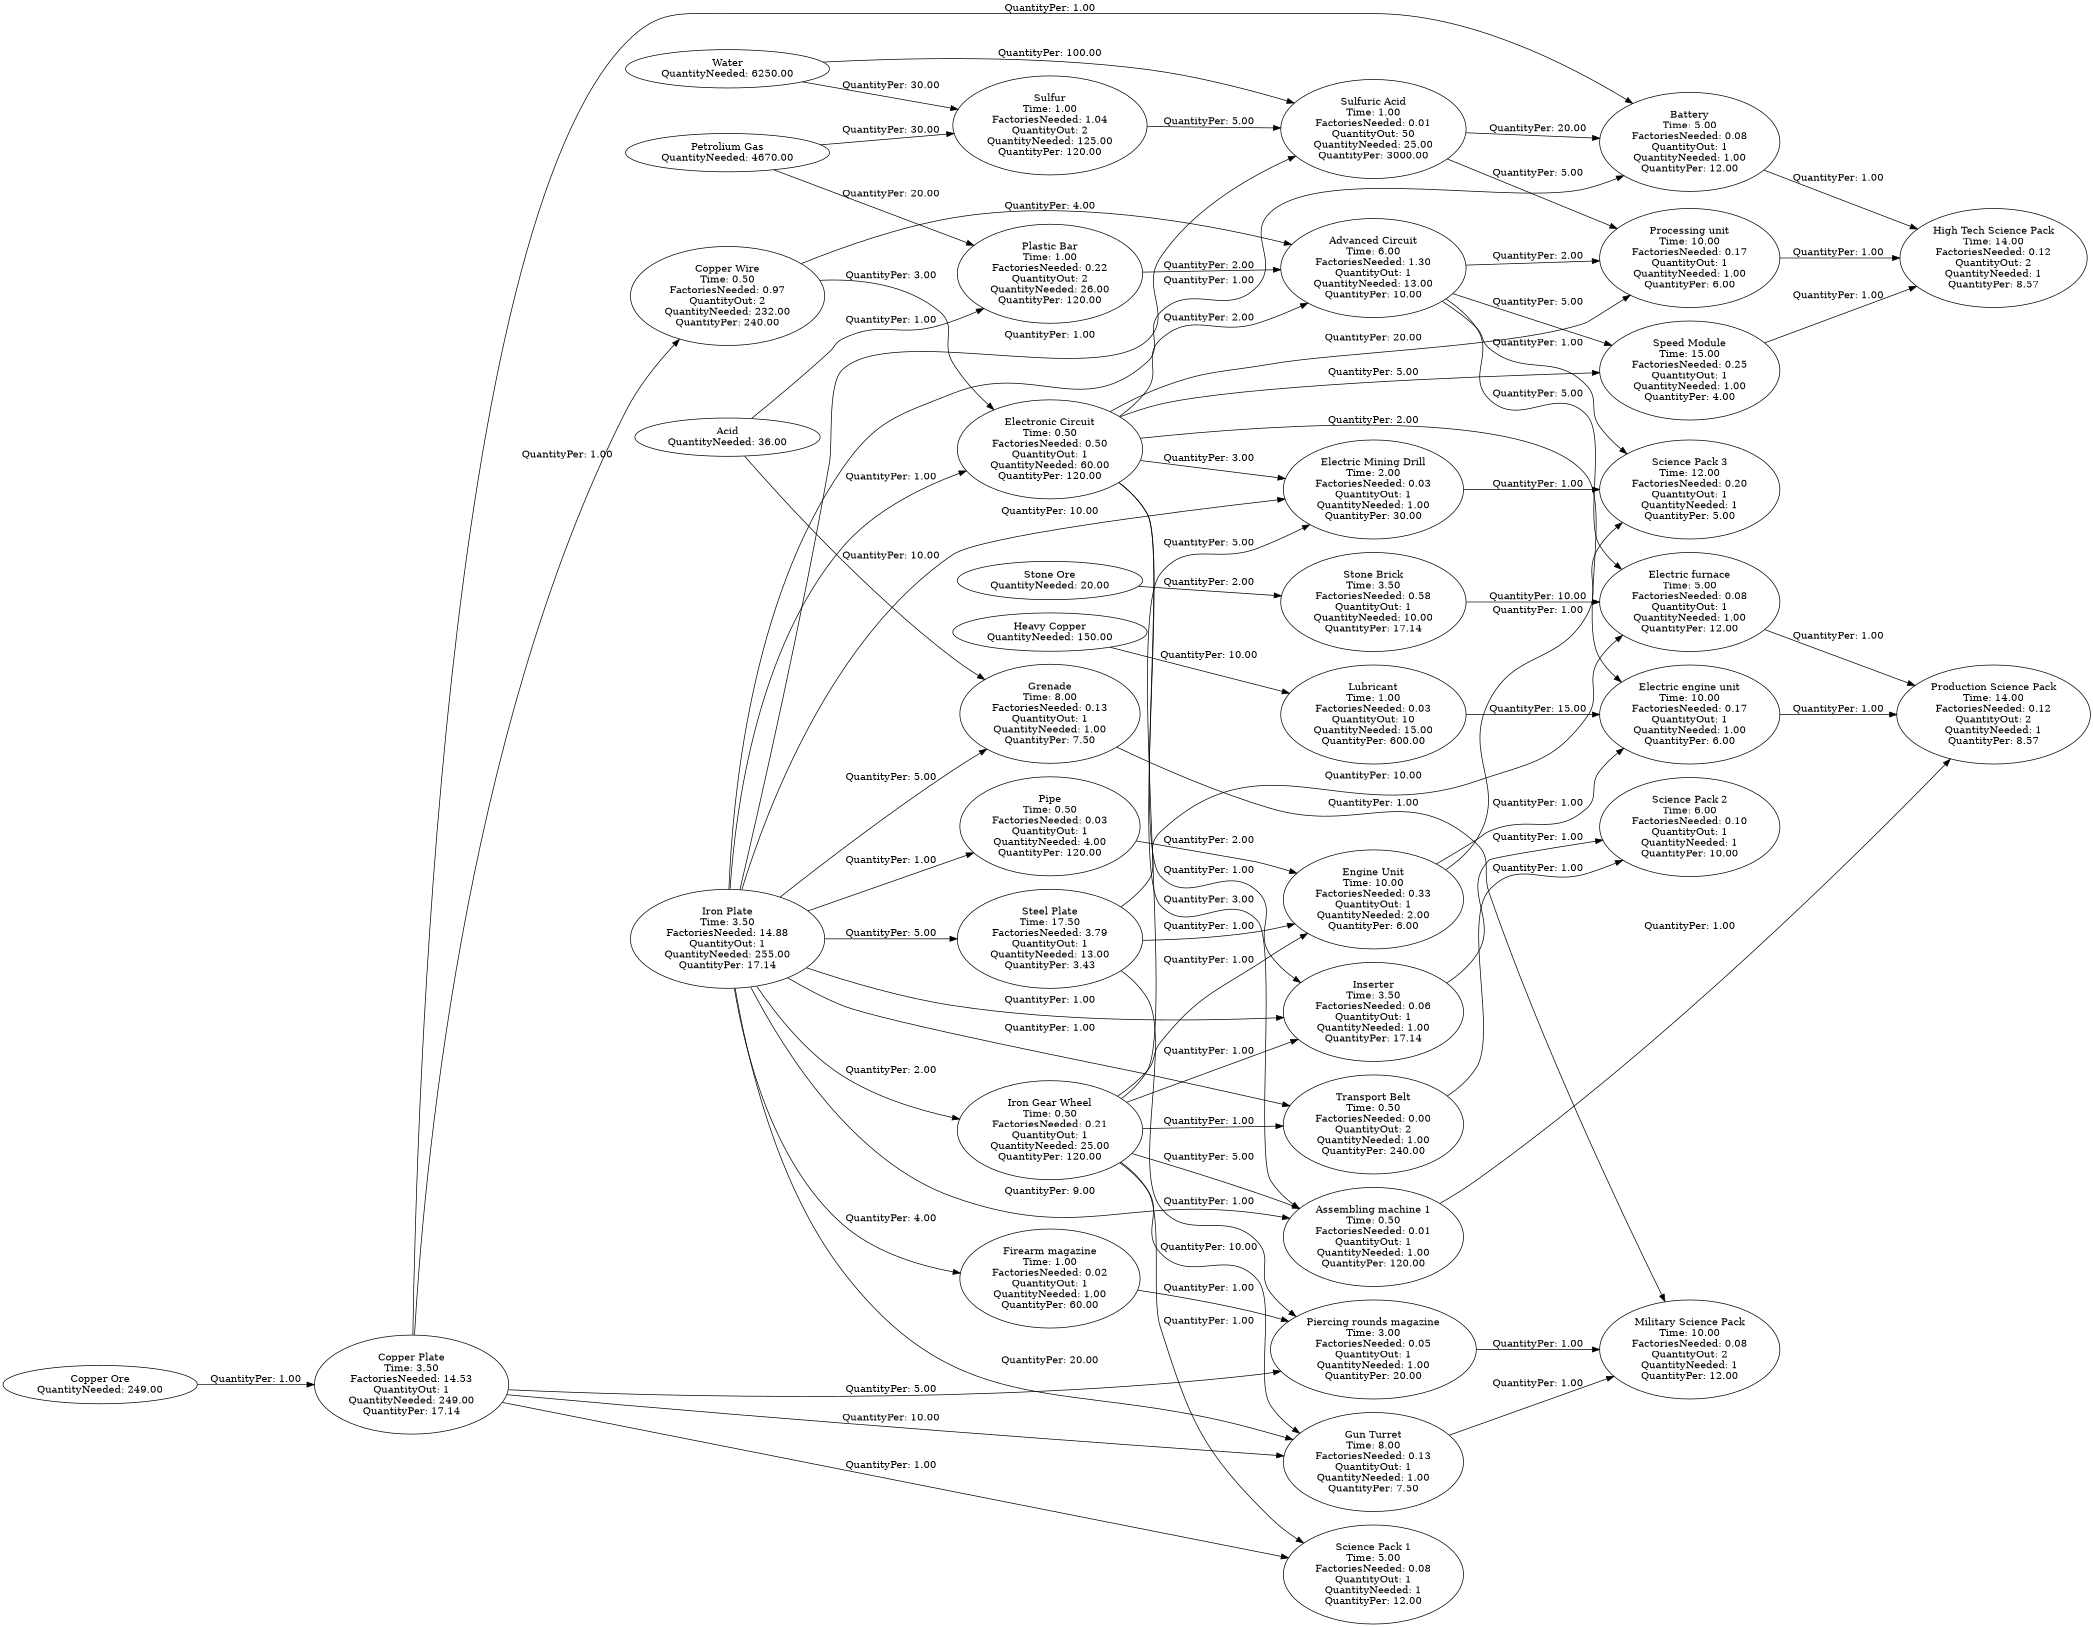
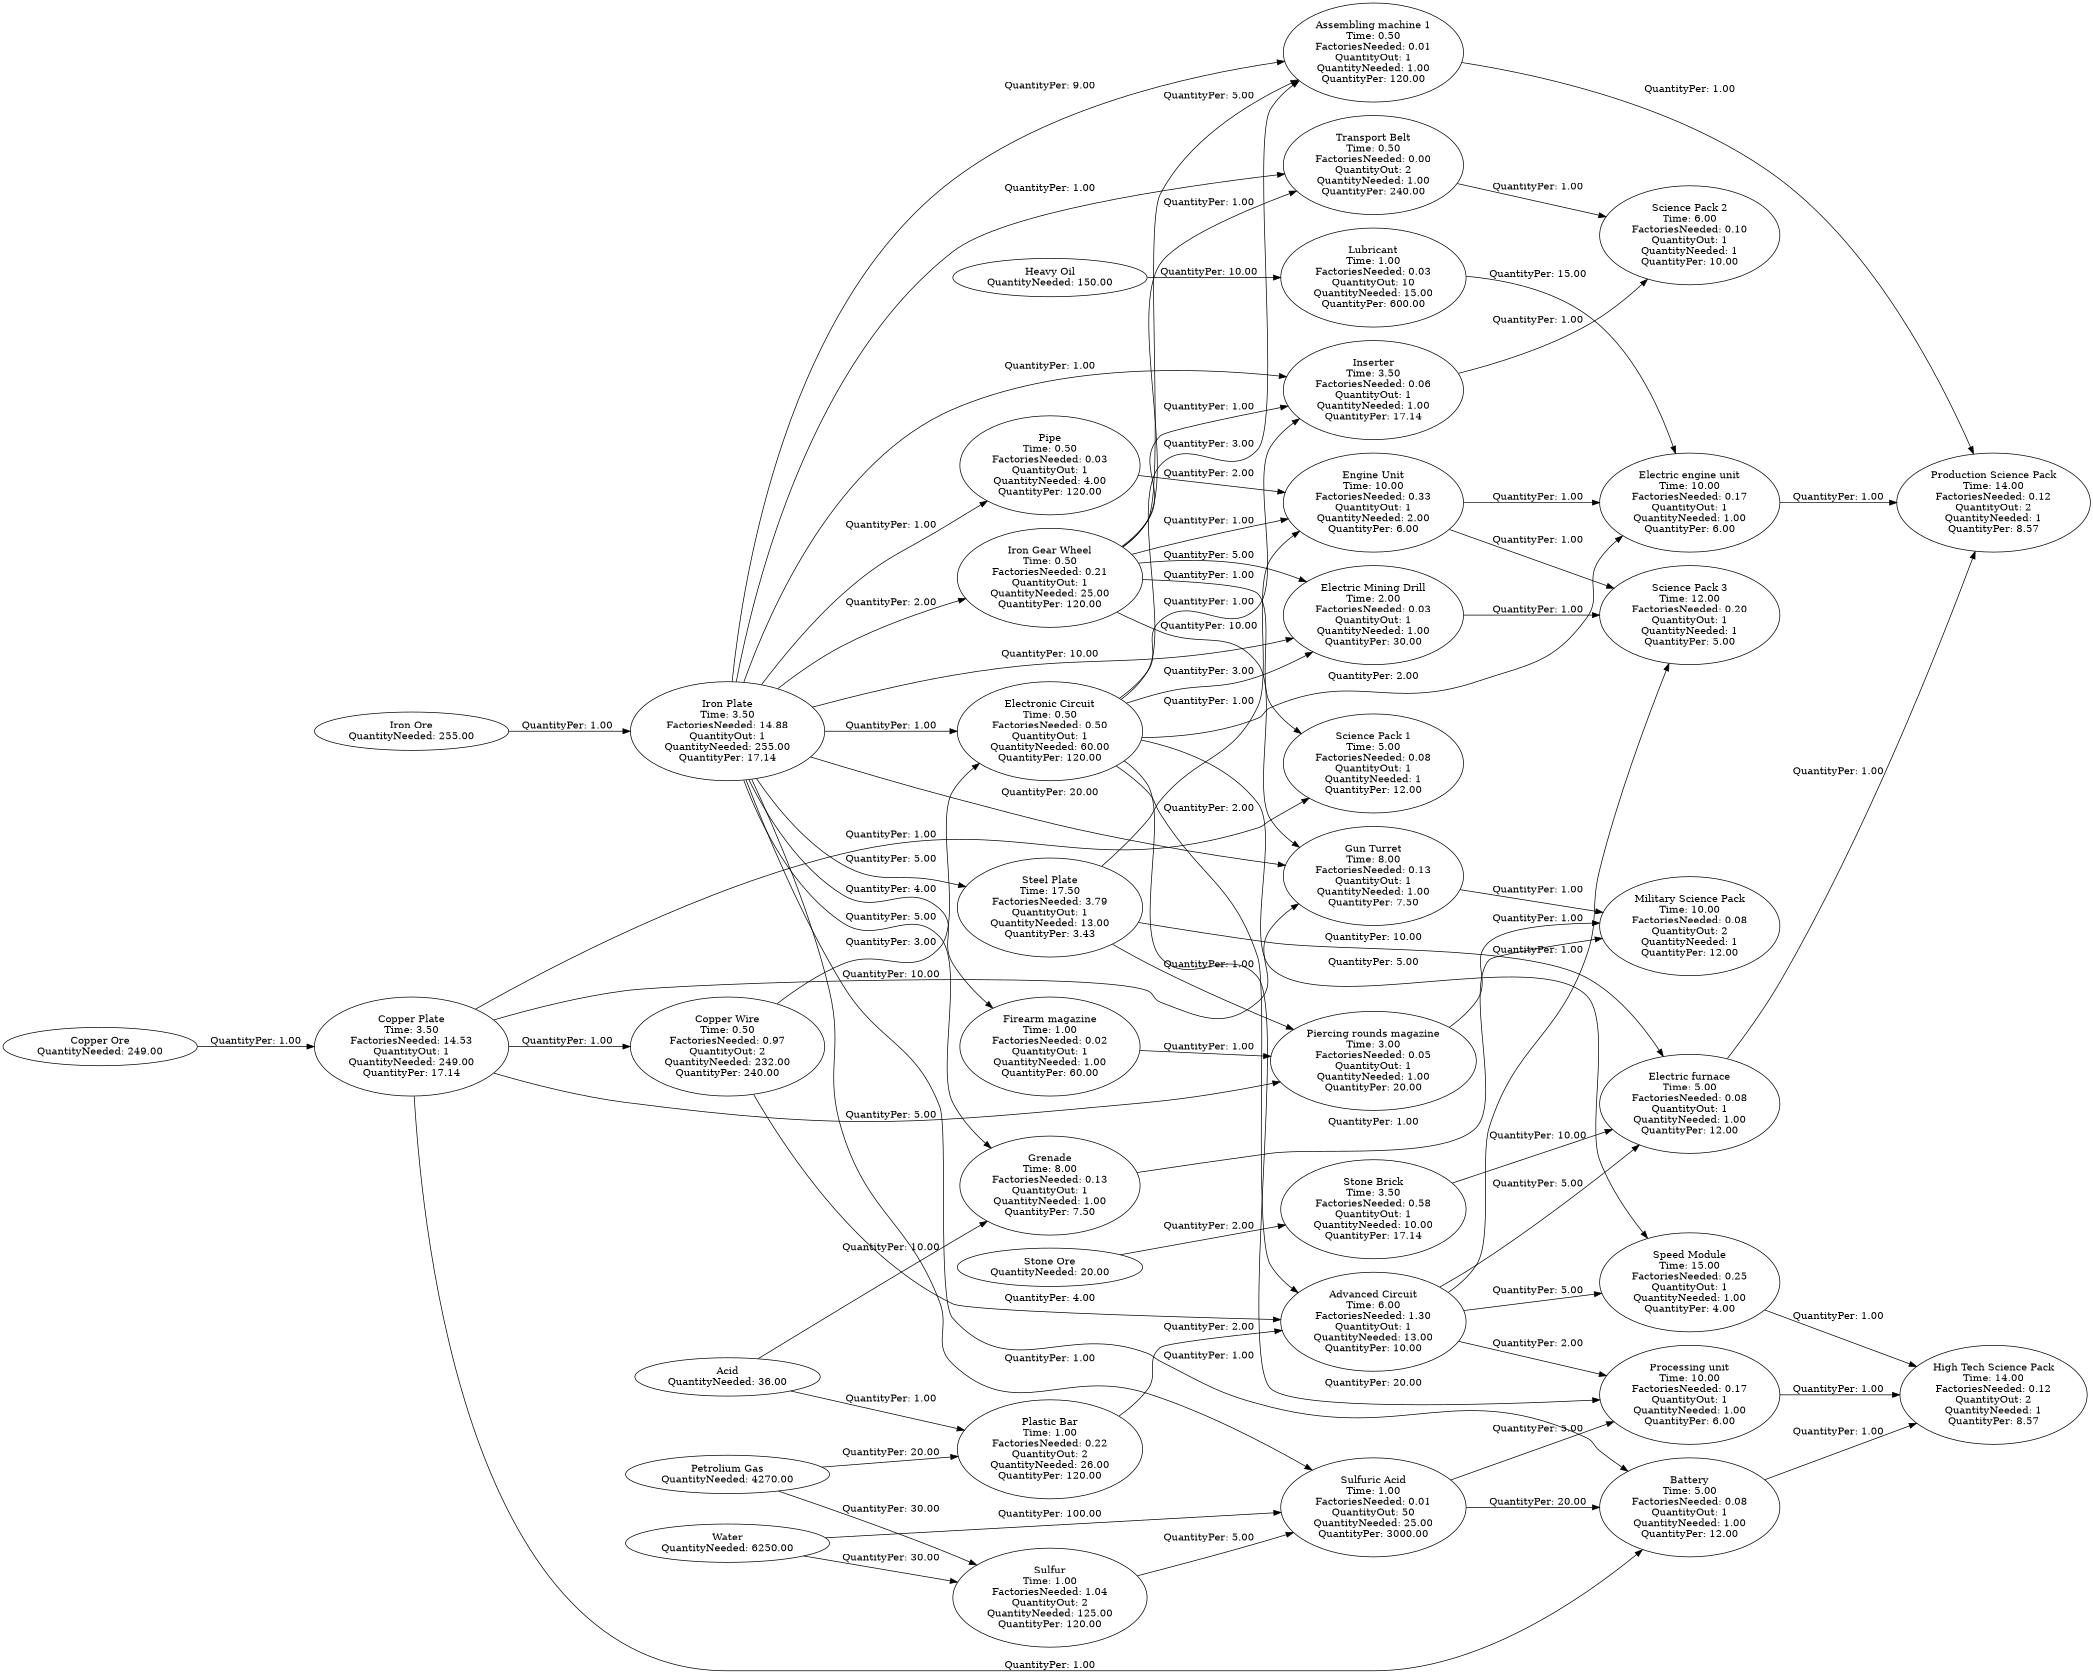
(728, 153) -> (728, 1474)
(1050, 632) -> (1050, 278)
none -> (412, 731)
